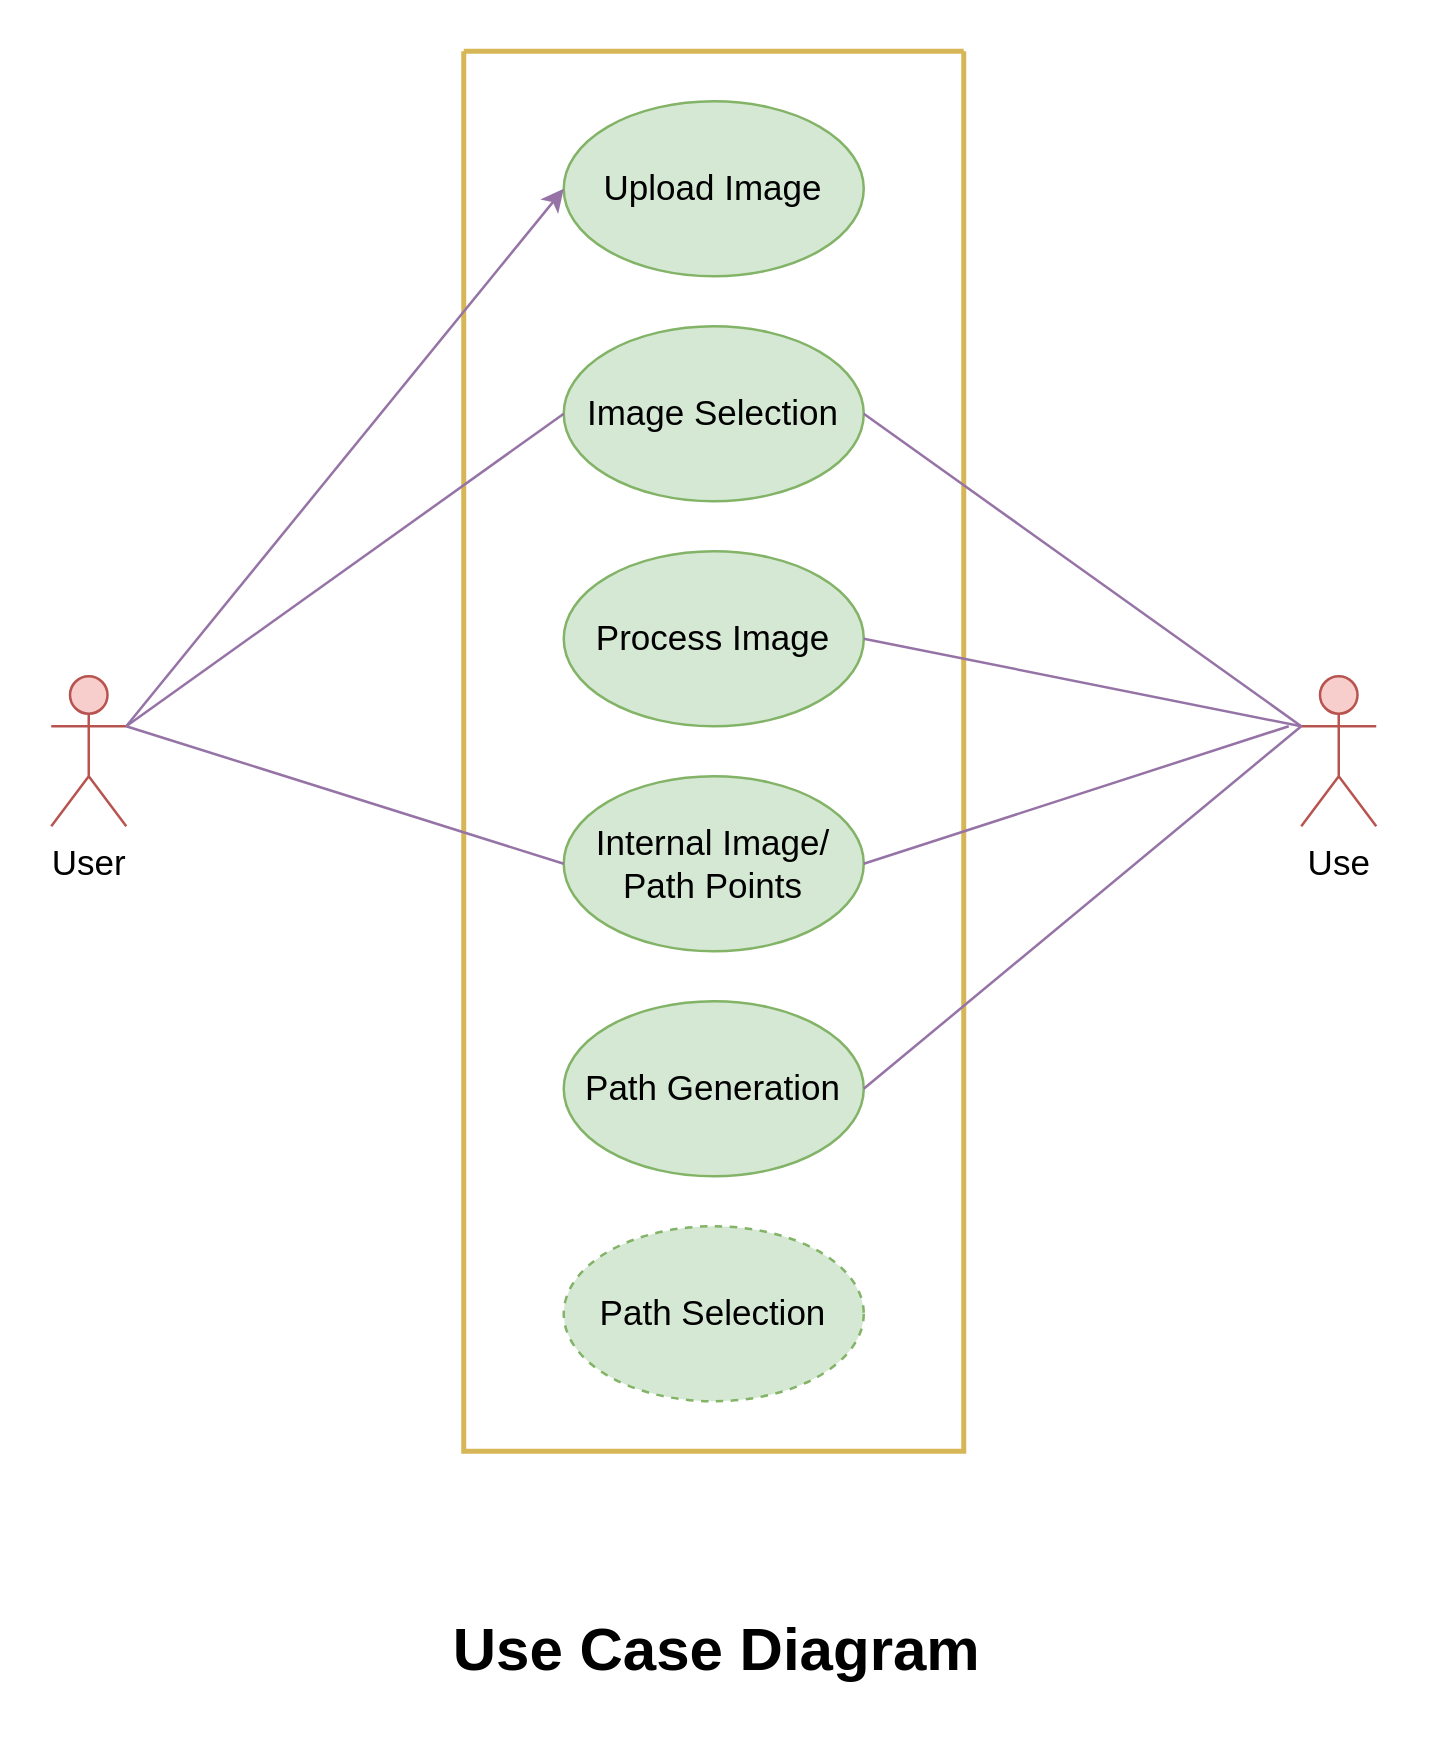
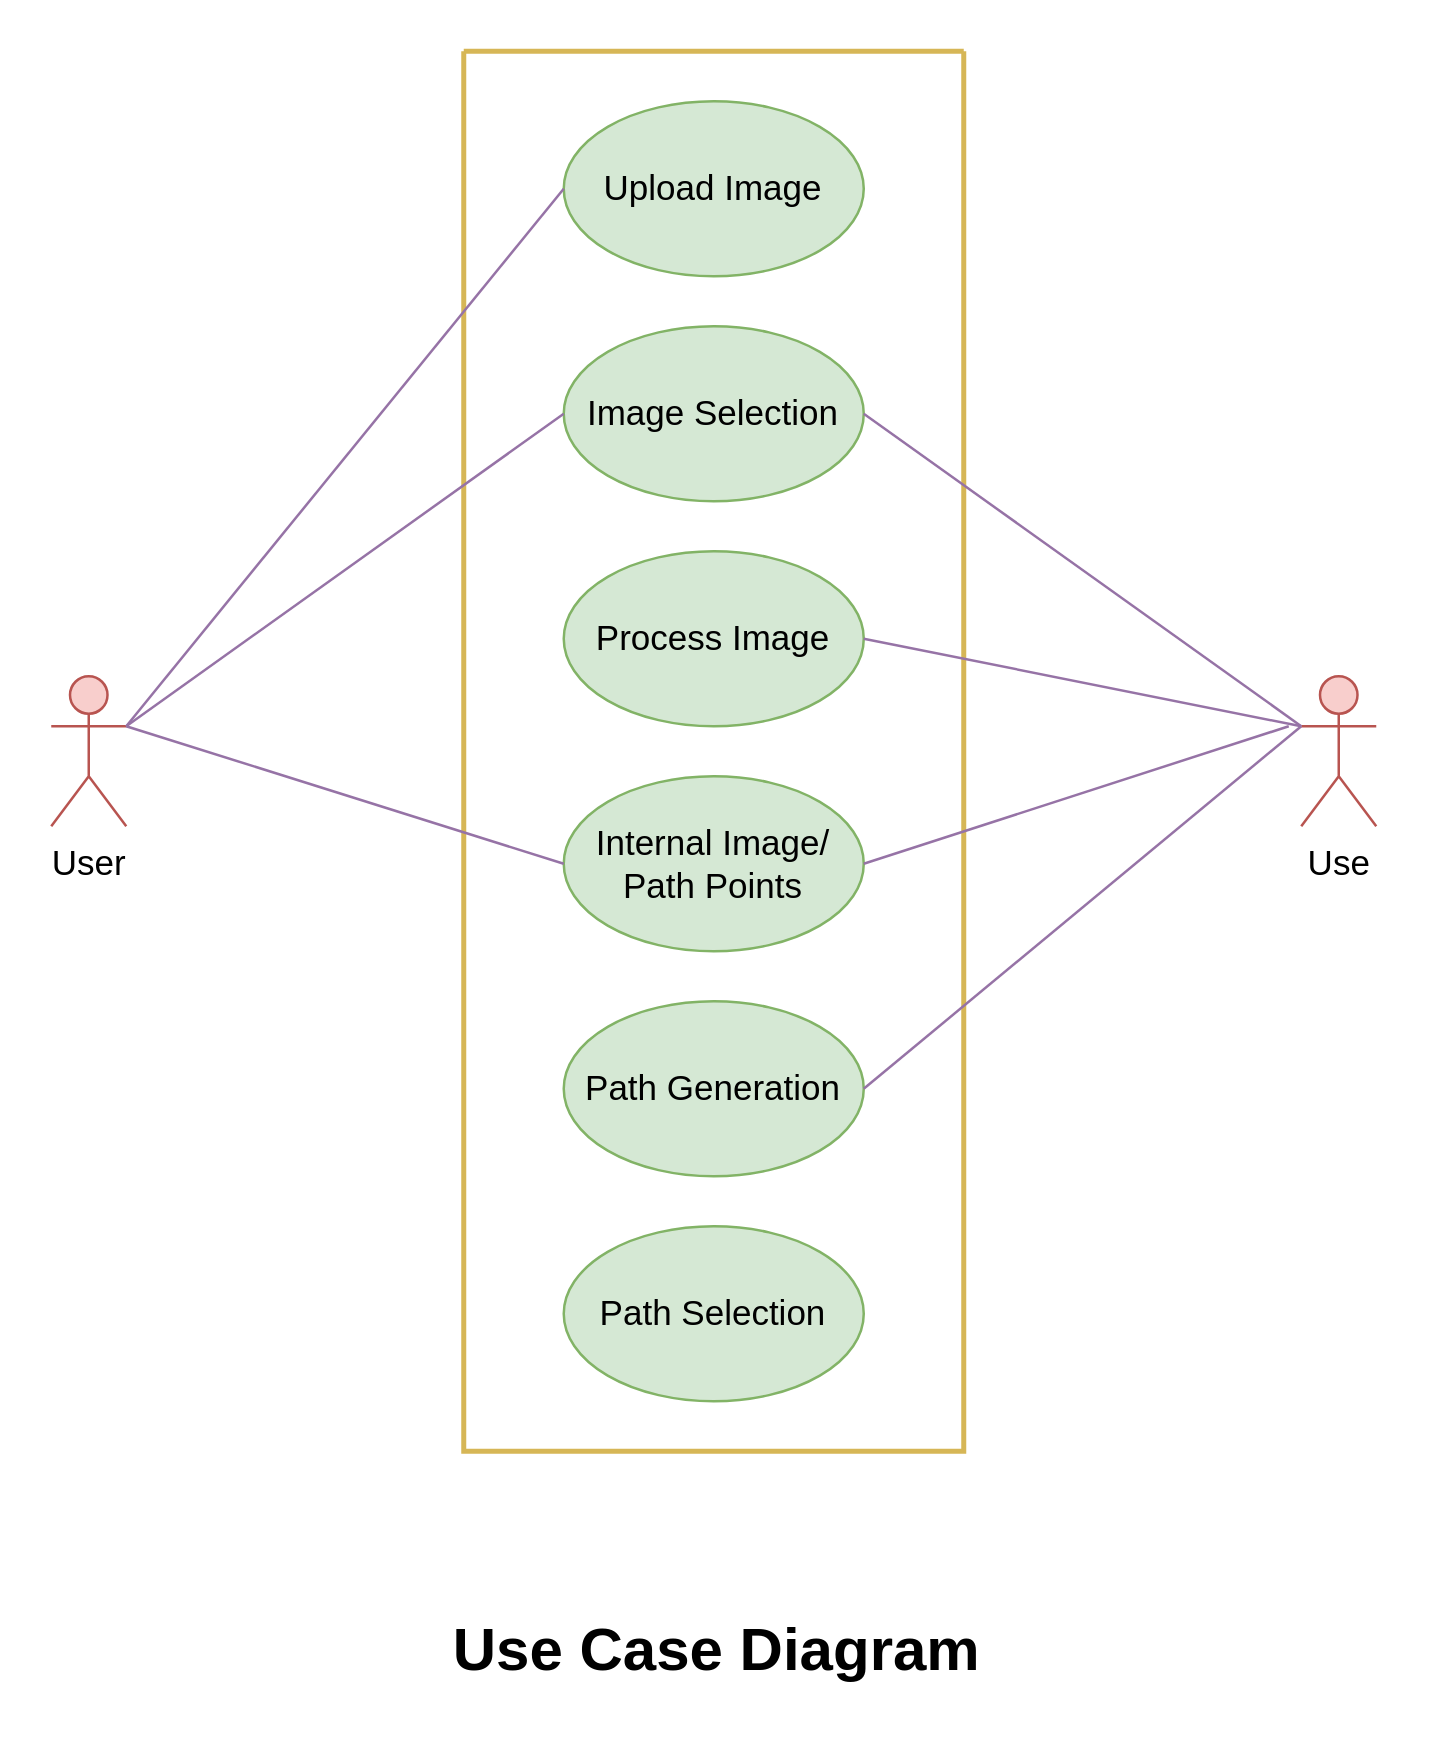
(552, 203) -> (557, 197)
(714, 1314) -> (714, 1314)
